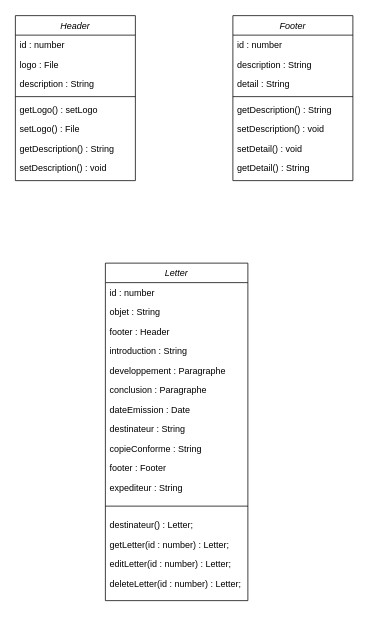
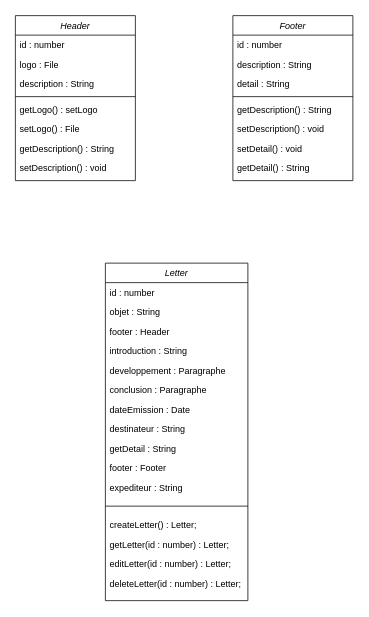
(159, 449) -> (148, 449)
(162, 525) -> (165, 525)
